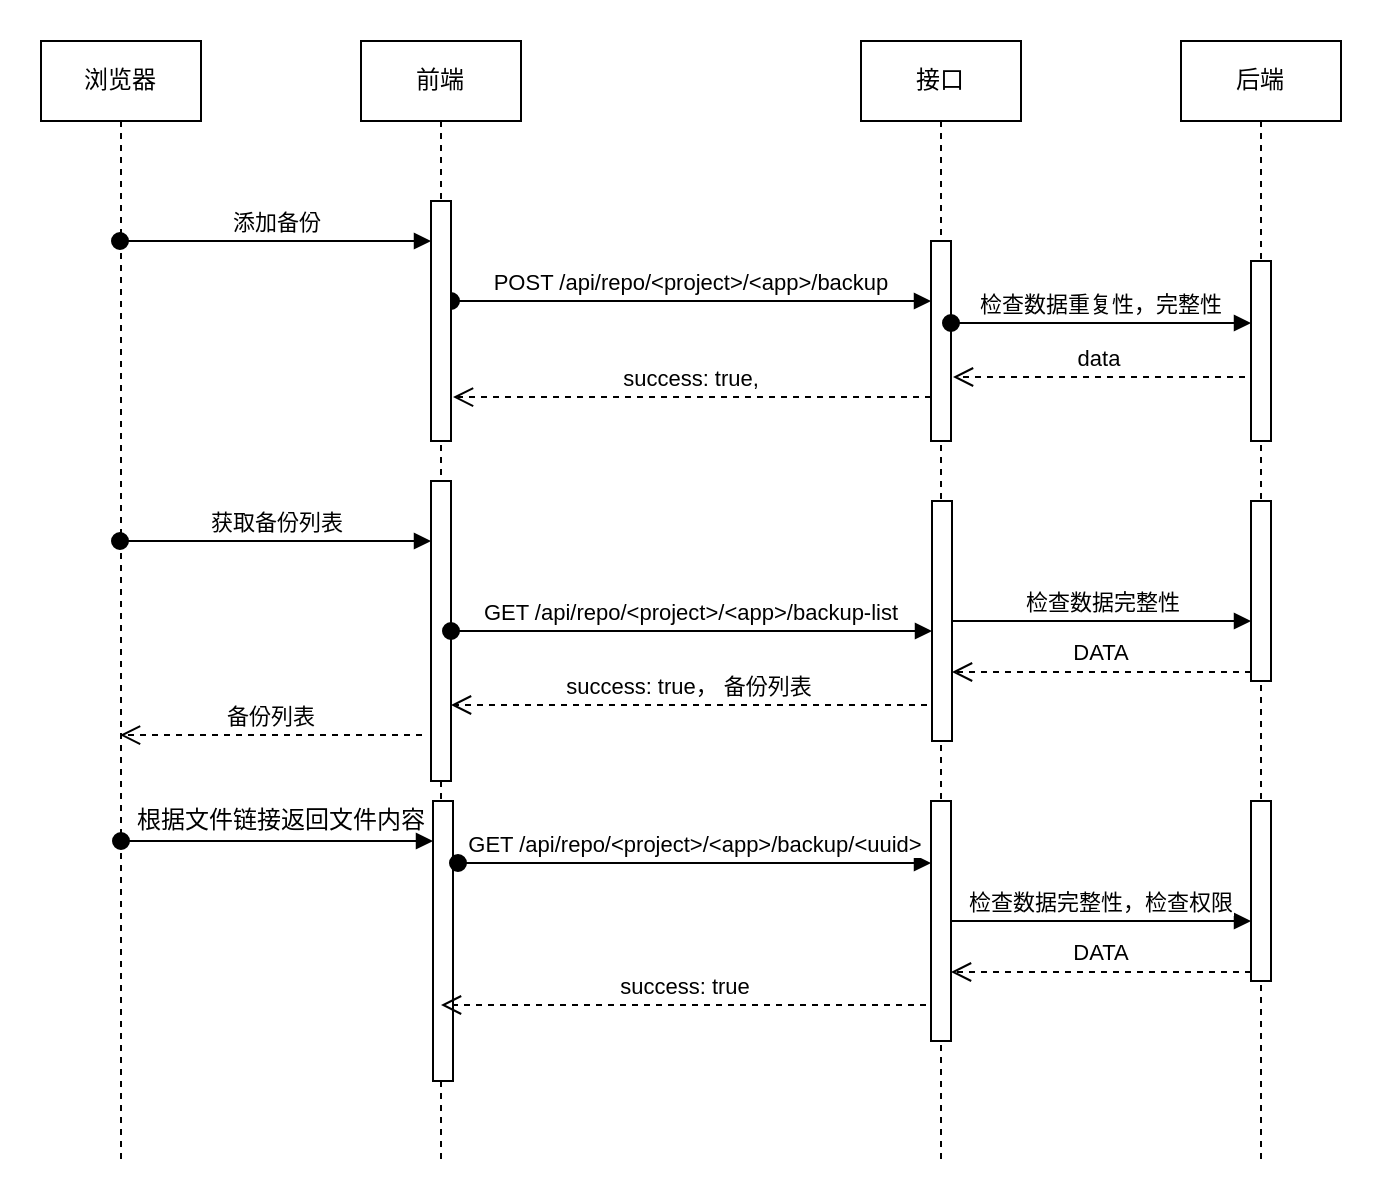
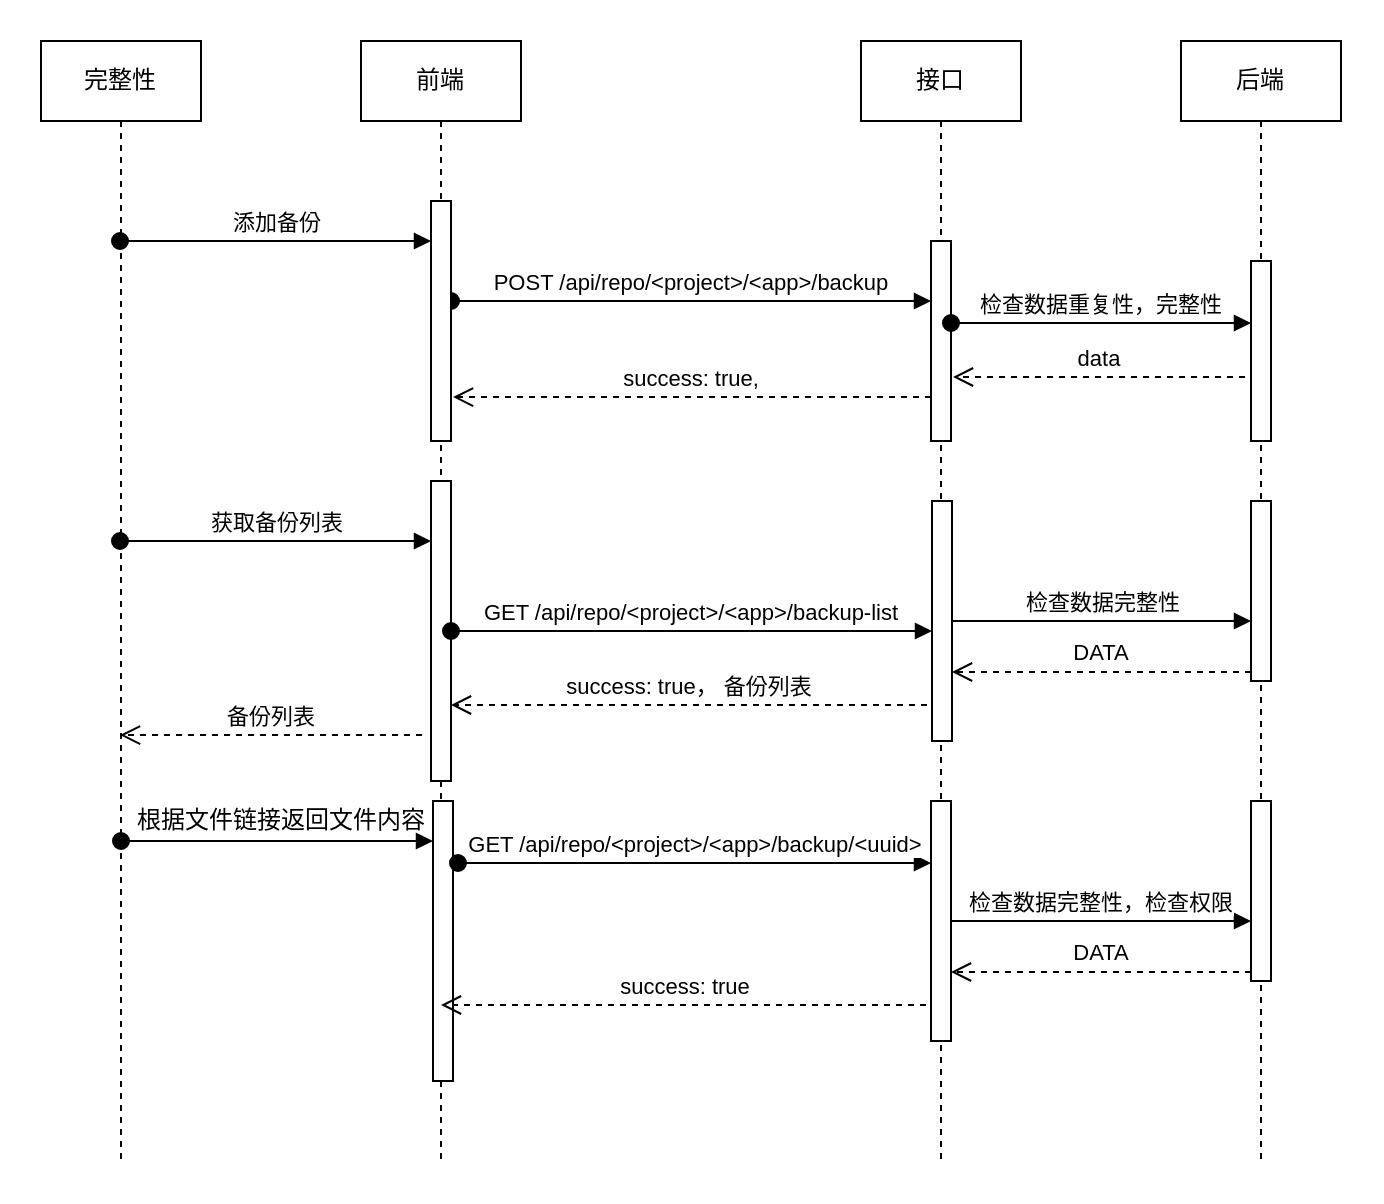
(121, 81) -> (121, 81)
